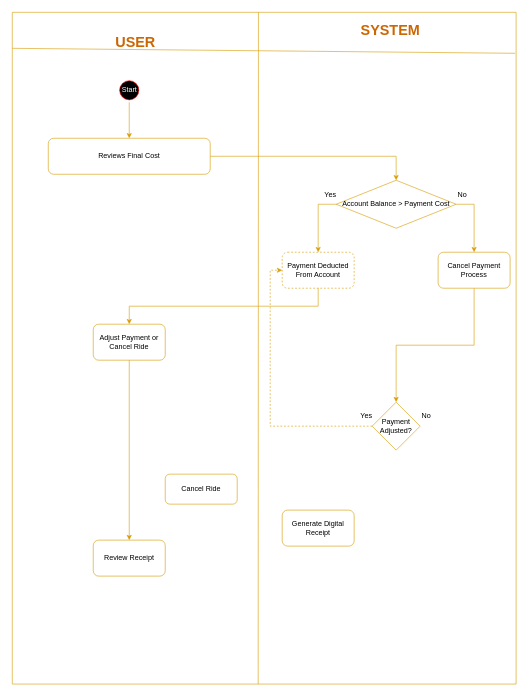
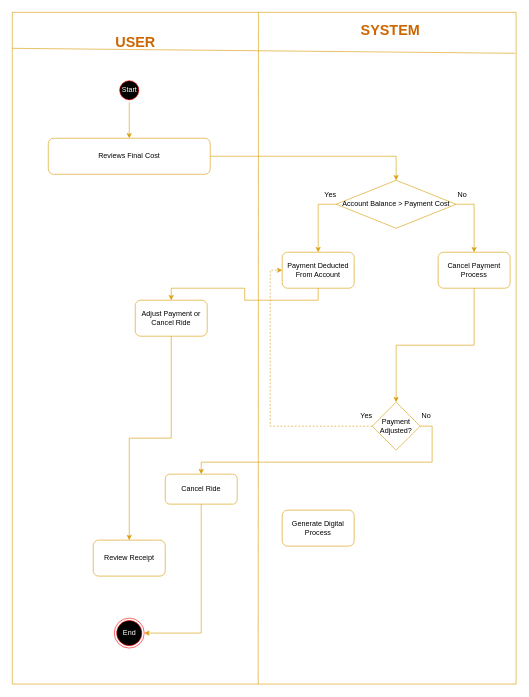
(318, 270) -> (318, 270)
(129, 342) -> (171, 318)
none -> (201, 464)
(318, 528) -> (318, 528)
none -> (129, 633)
none -> (149, 633)
